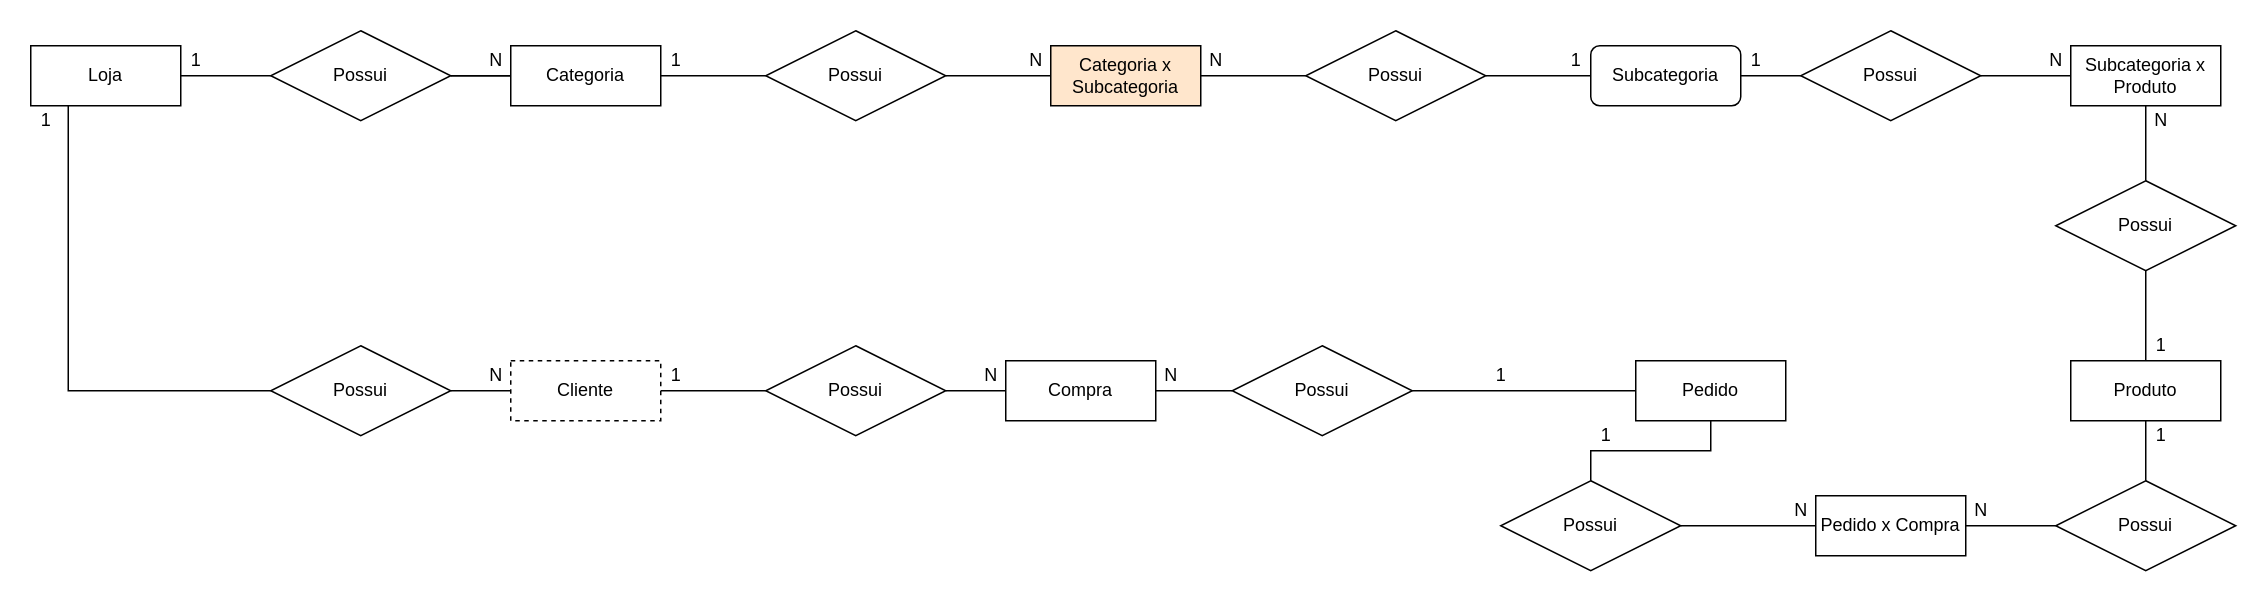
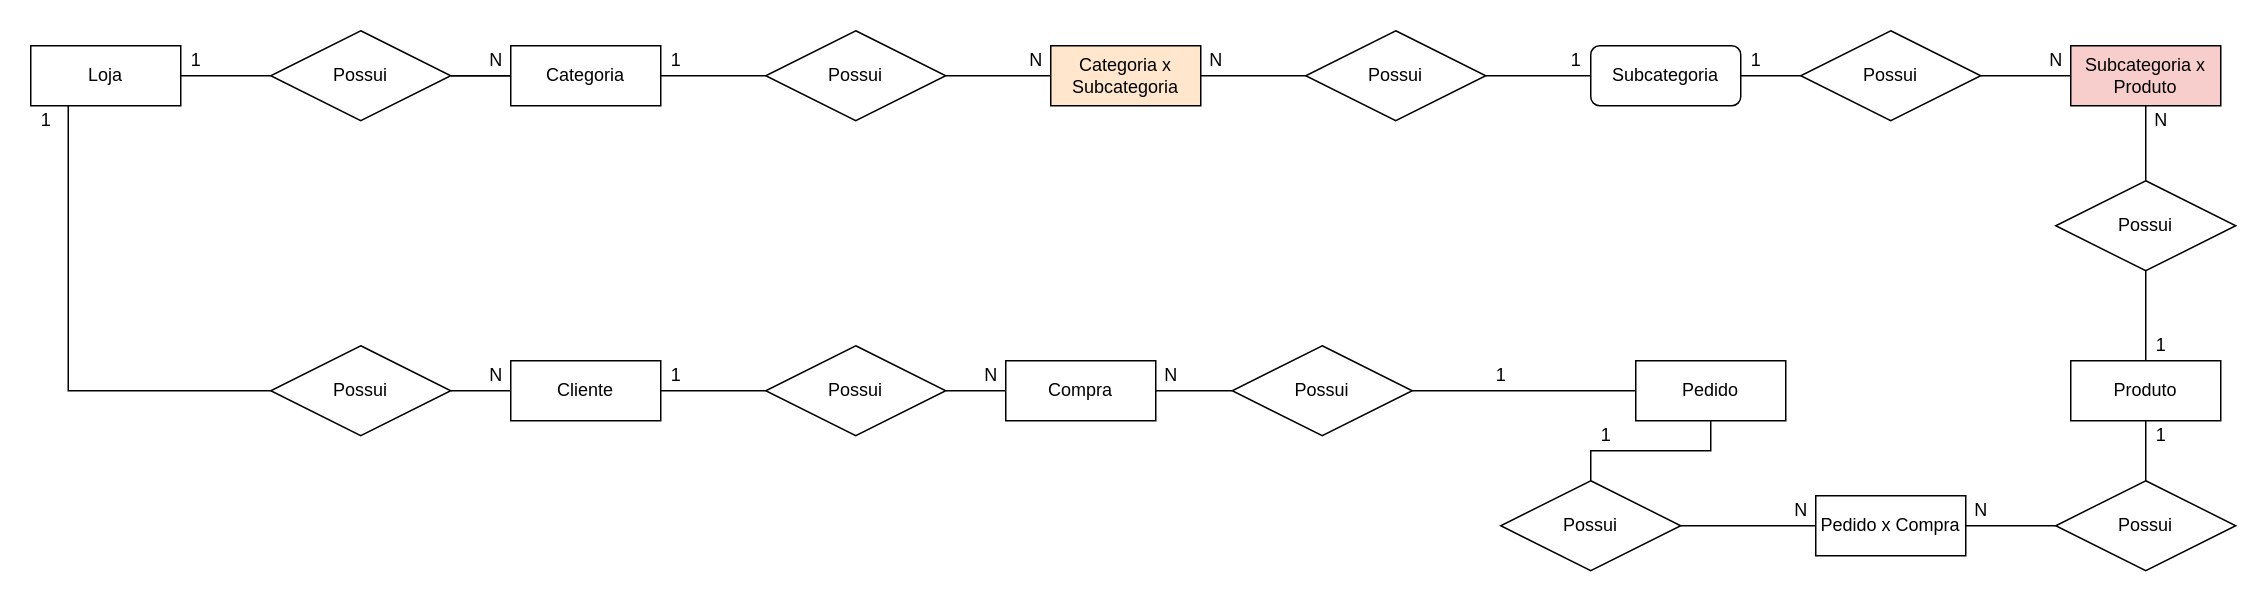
(2146, 76) -> (2146, 76)
(586, 391) -> (586, 391)
